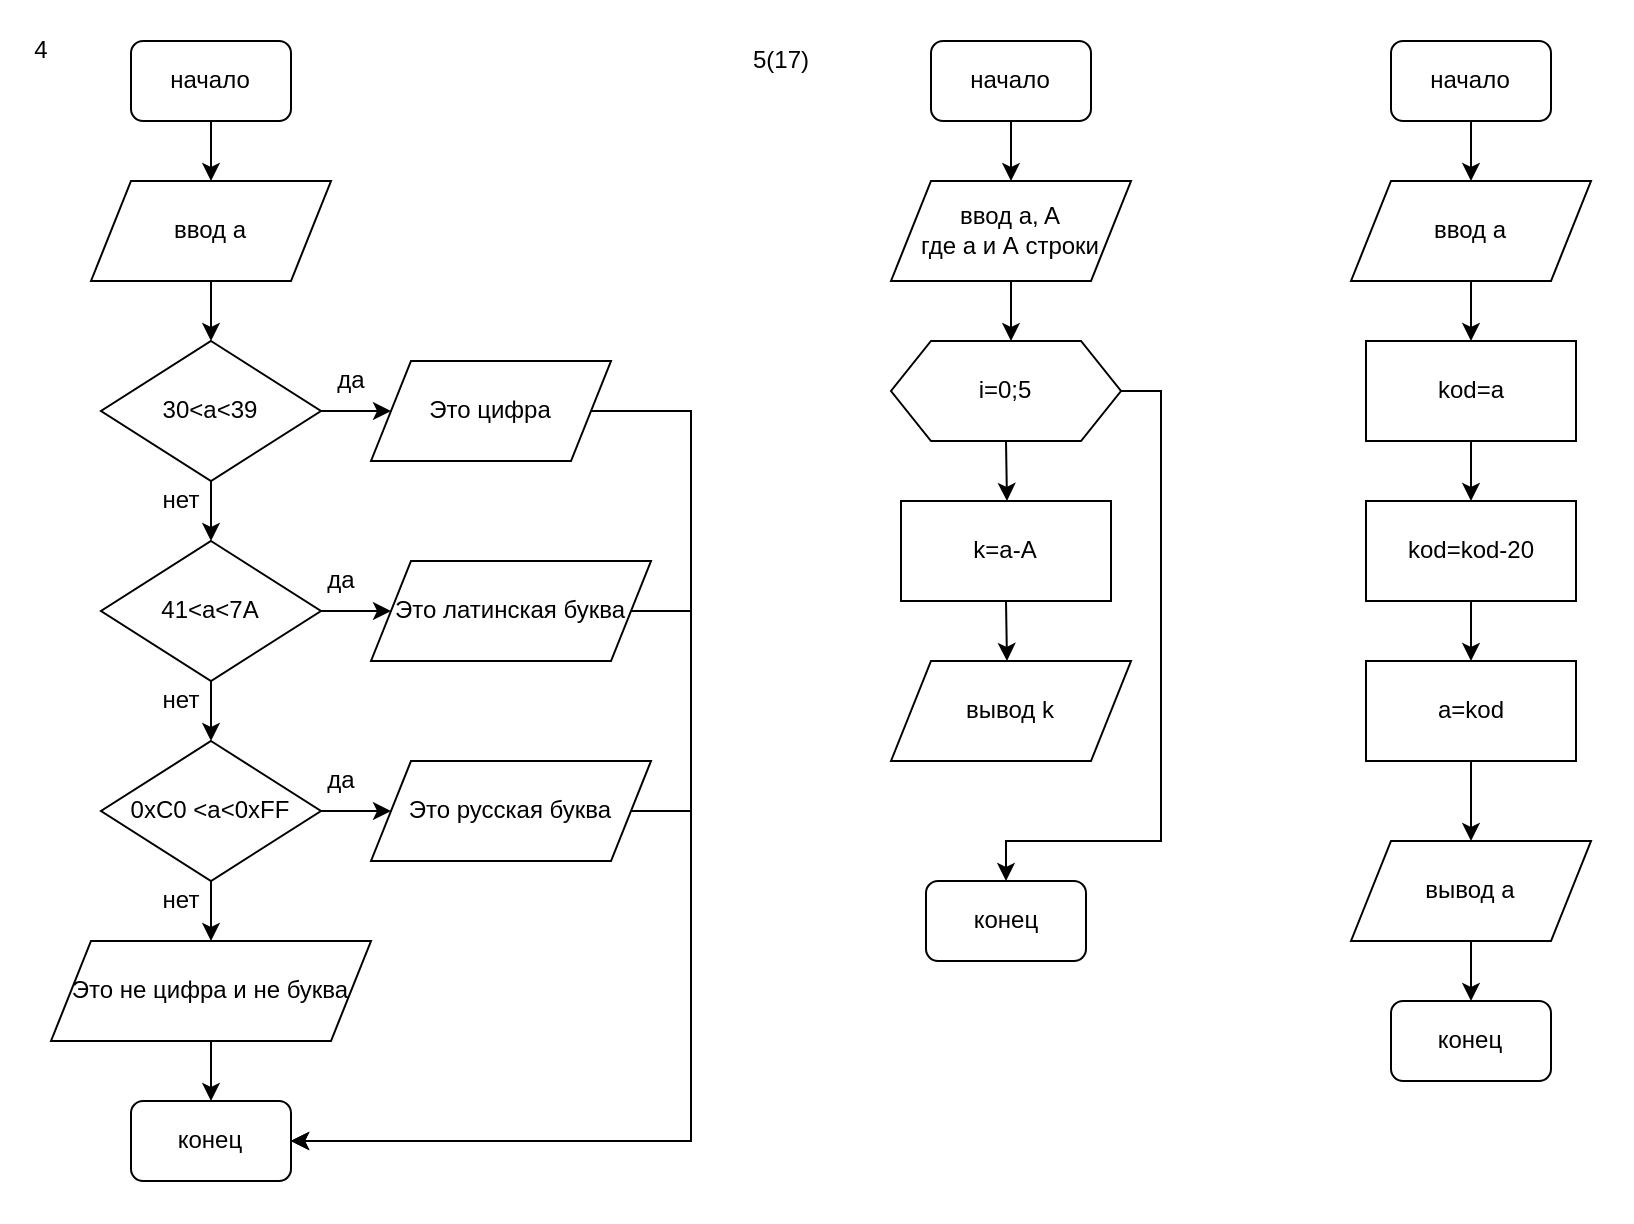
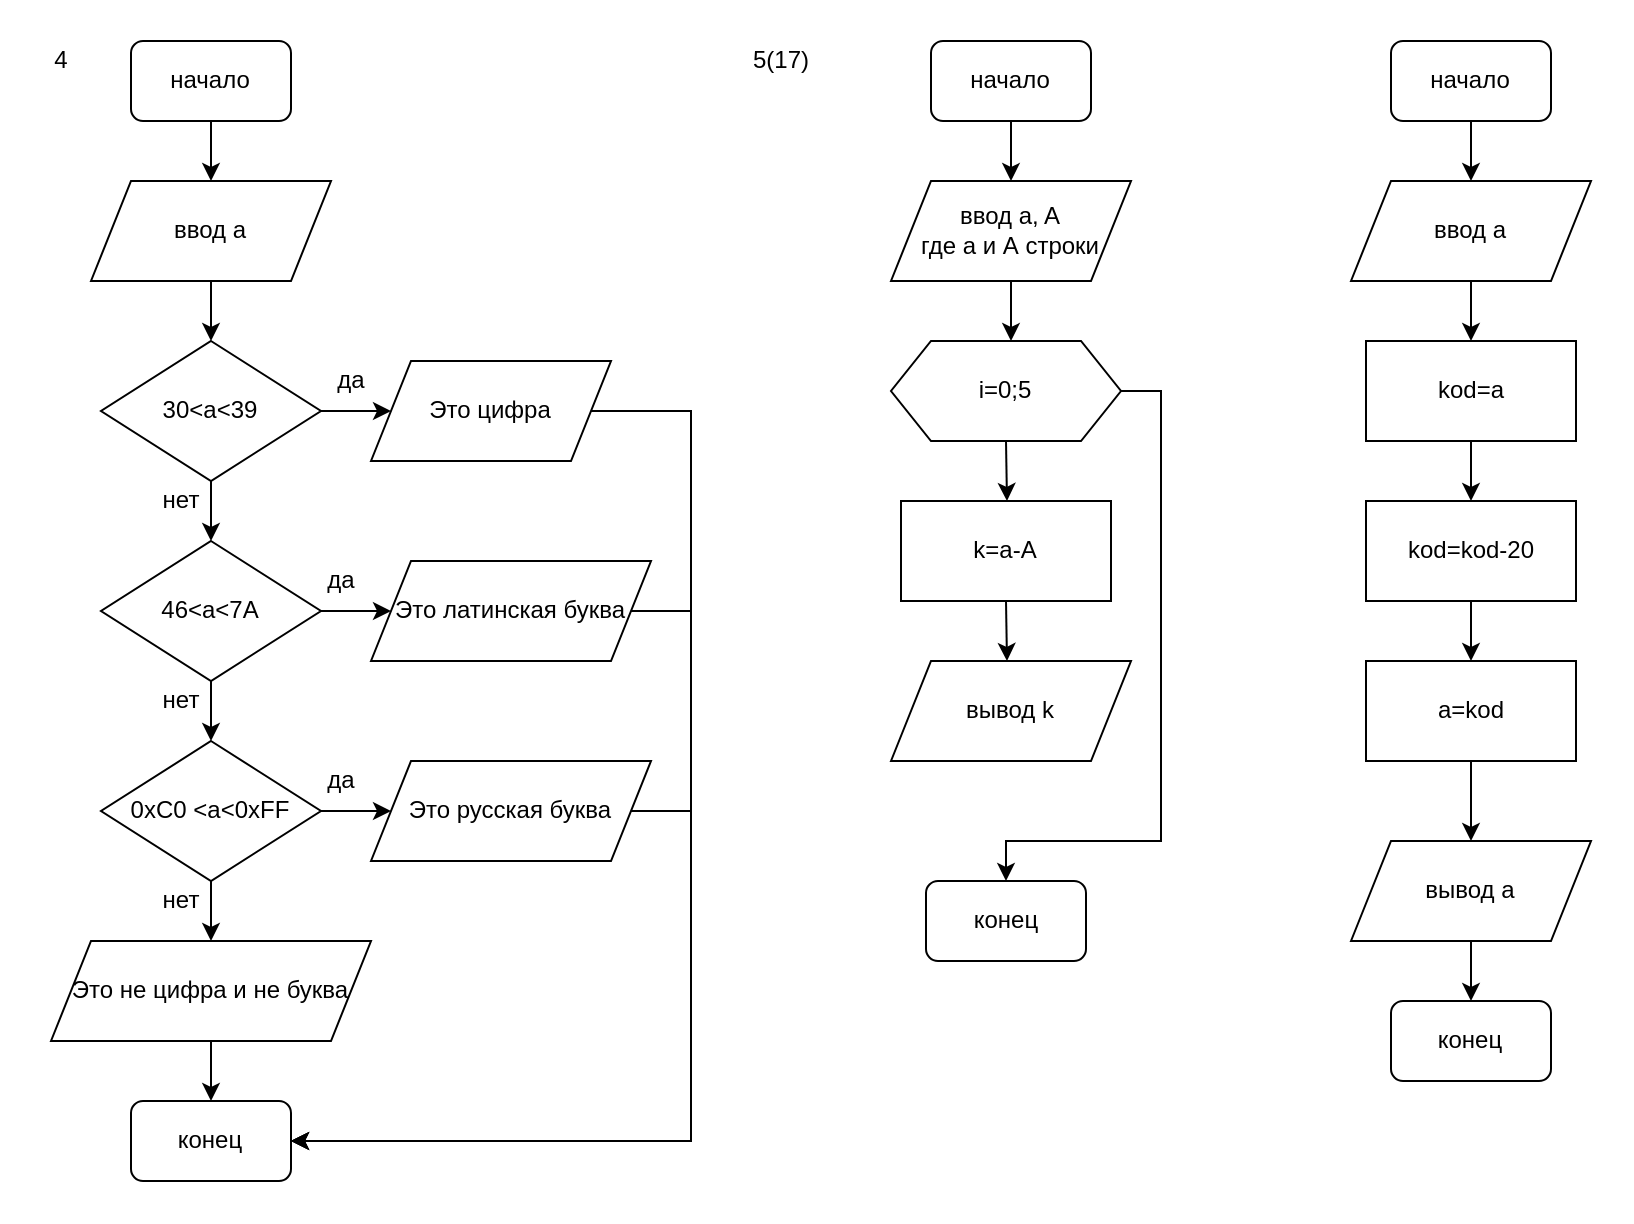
(41, 51) -> (61, 61)
(211, 611) -> (211, 611)
